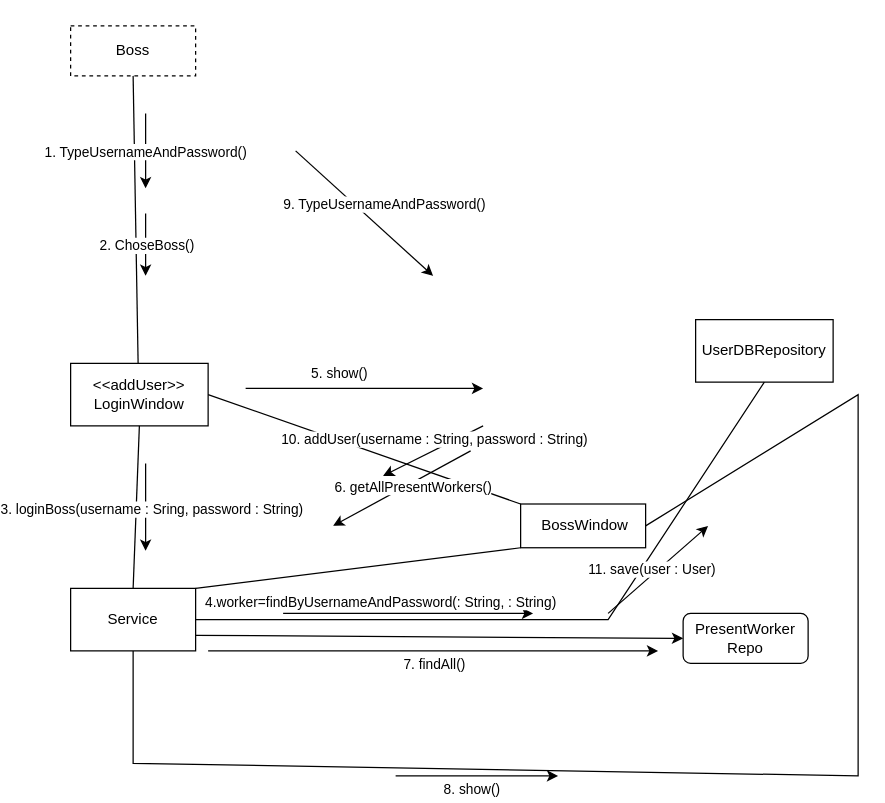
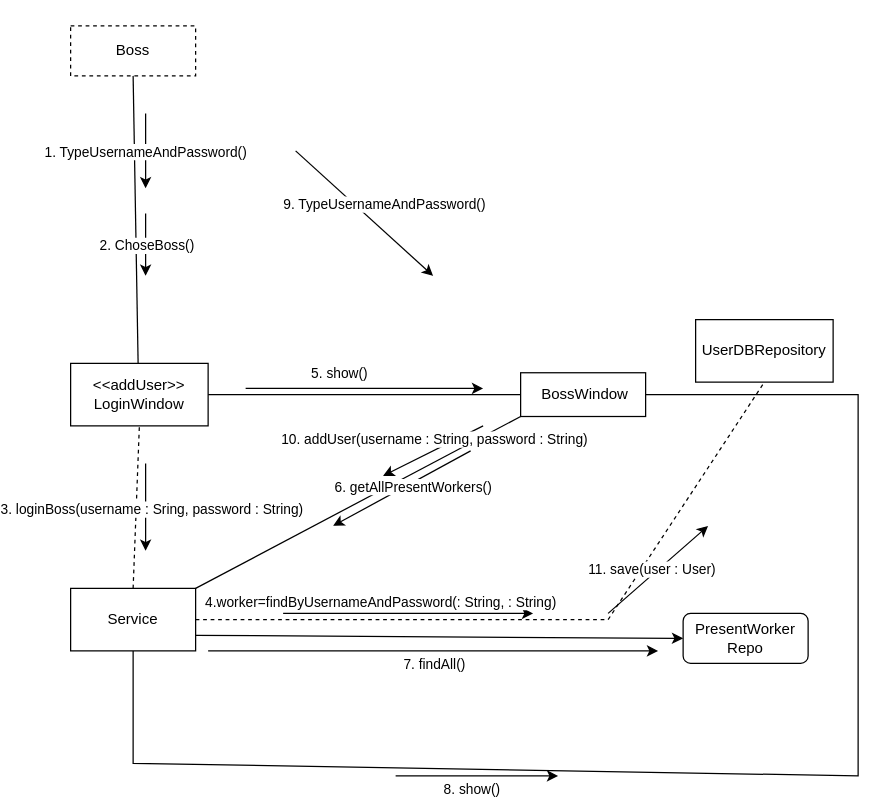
(138, 466) -> (138, 466)
(583, 526) -> (583, 394)
(407, 619) -> (407, 619)
